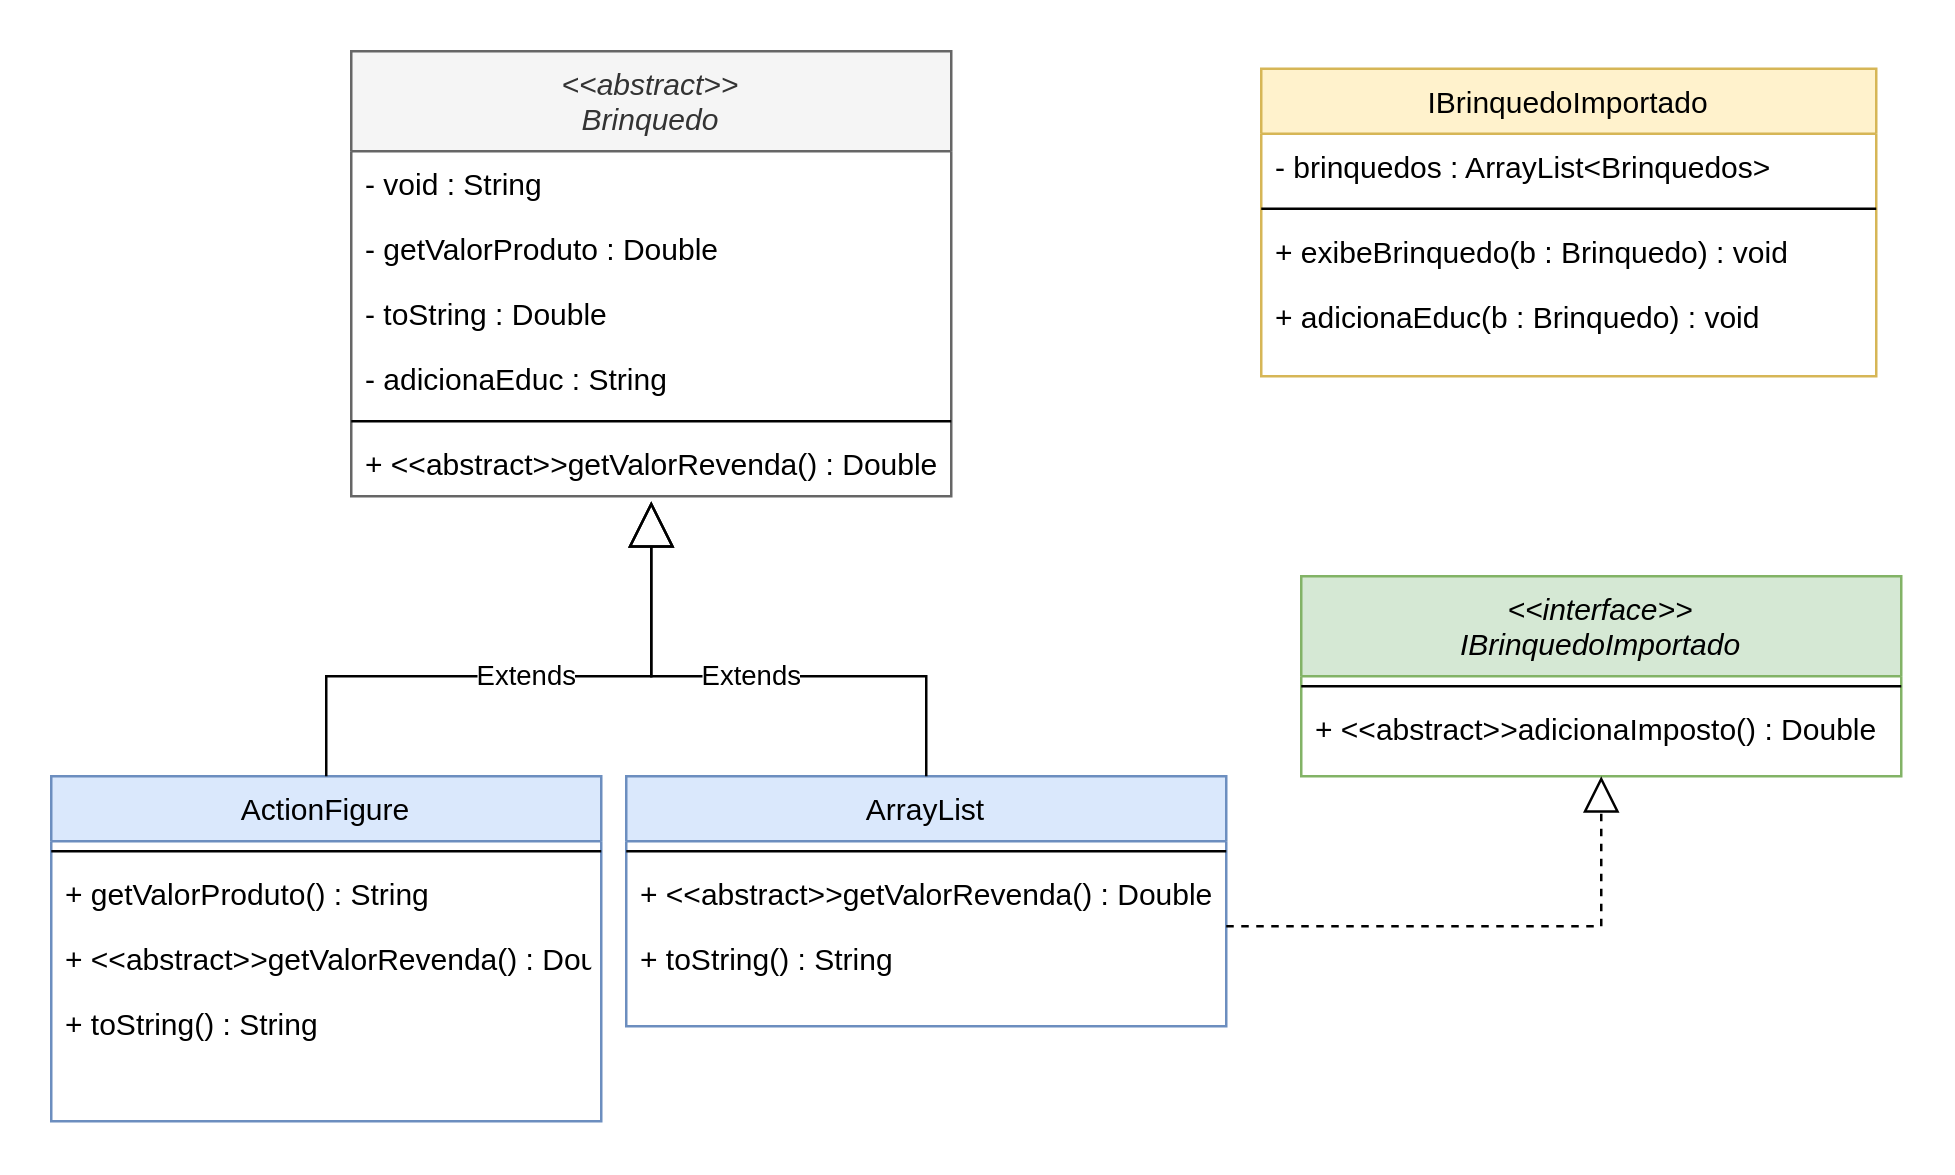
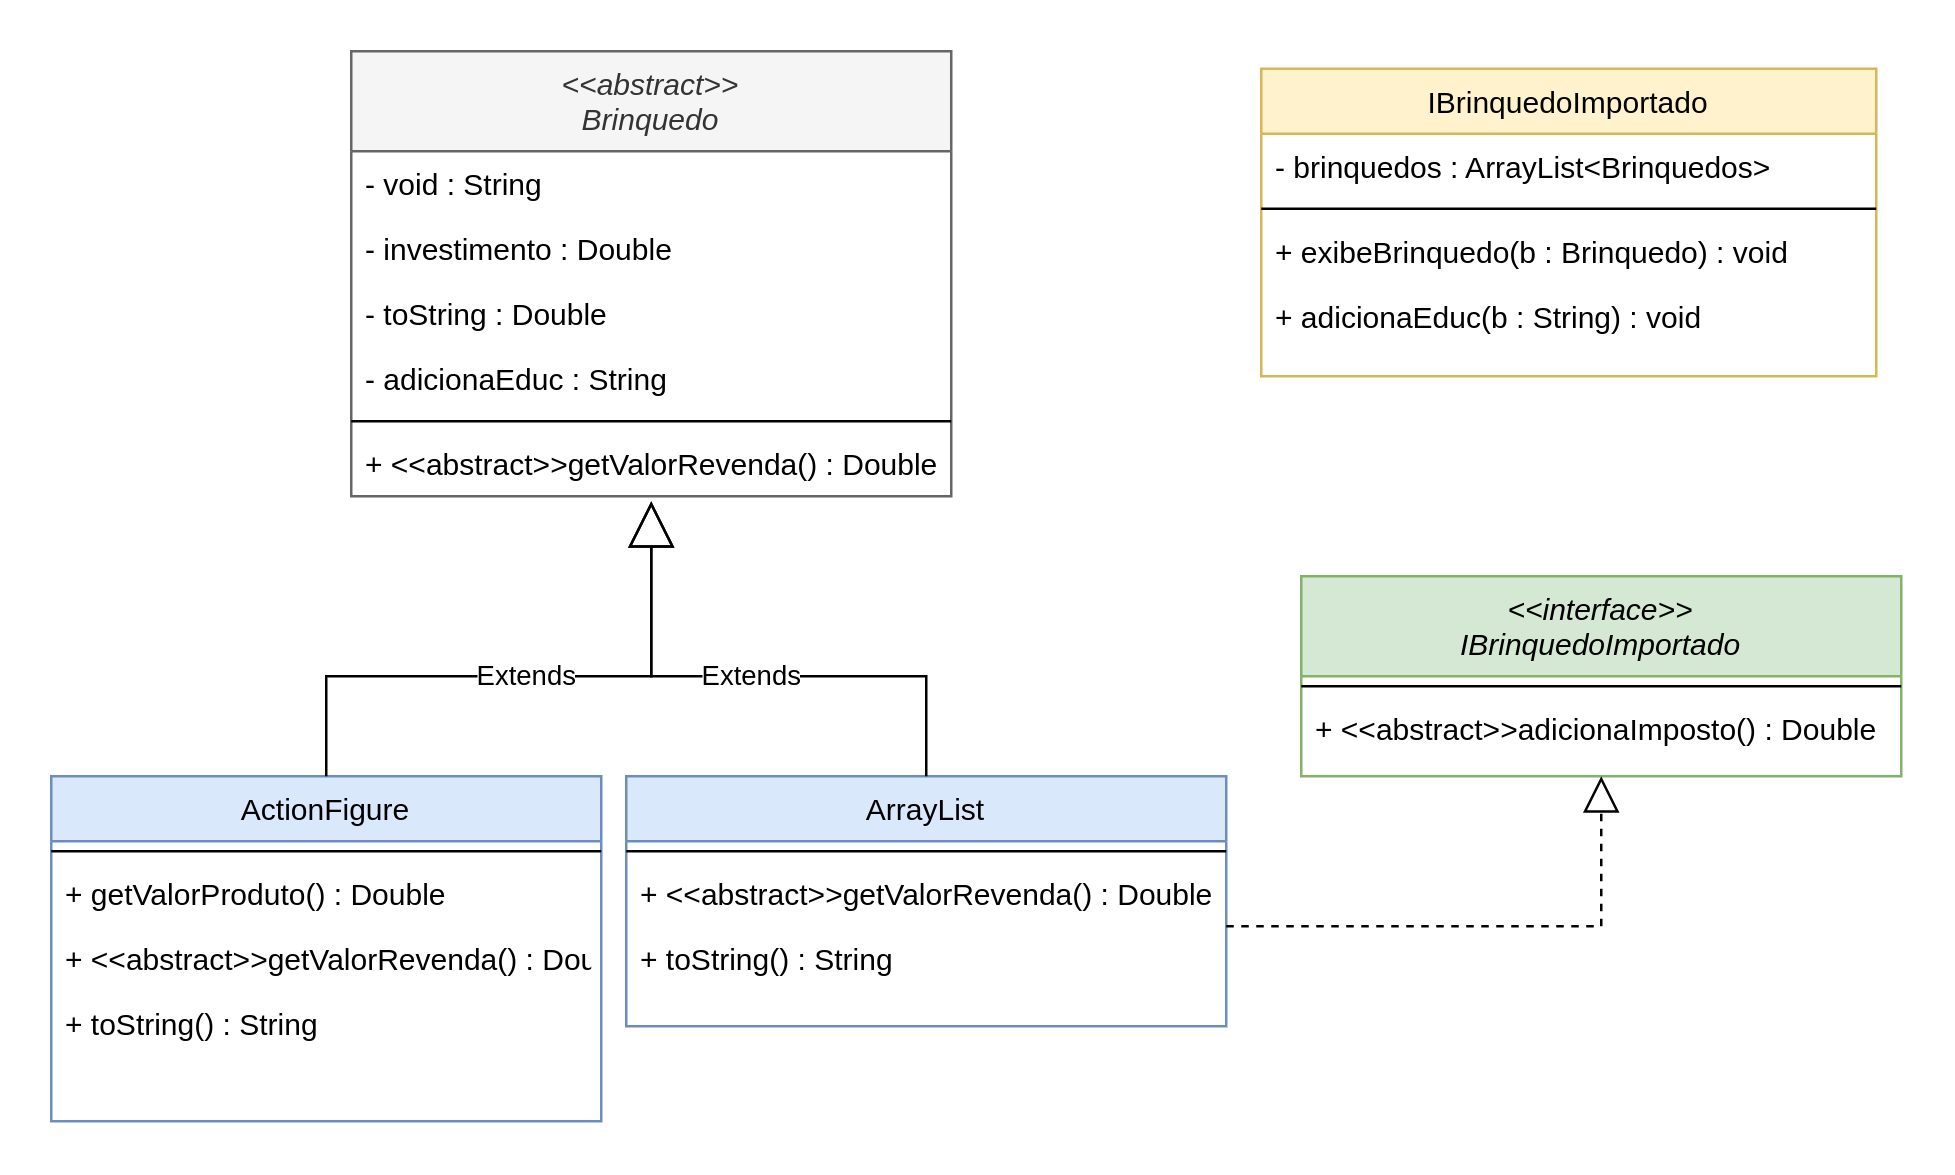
(560, 250) -> (531, 250)
(1535, 318) -> (1509, 318)
(277, 895) -> (277, 895)
